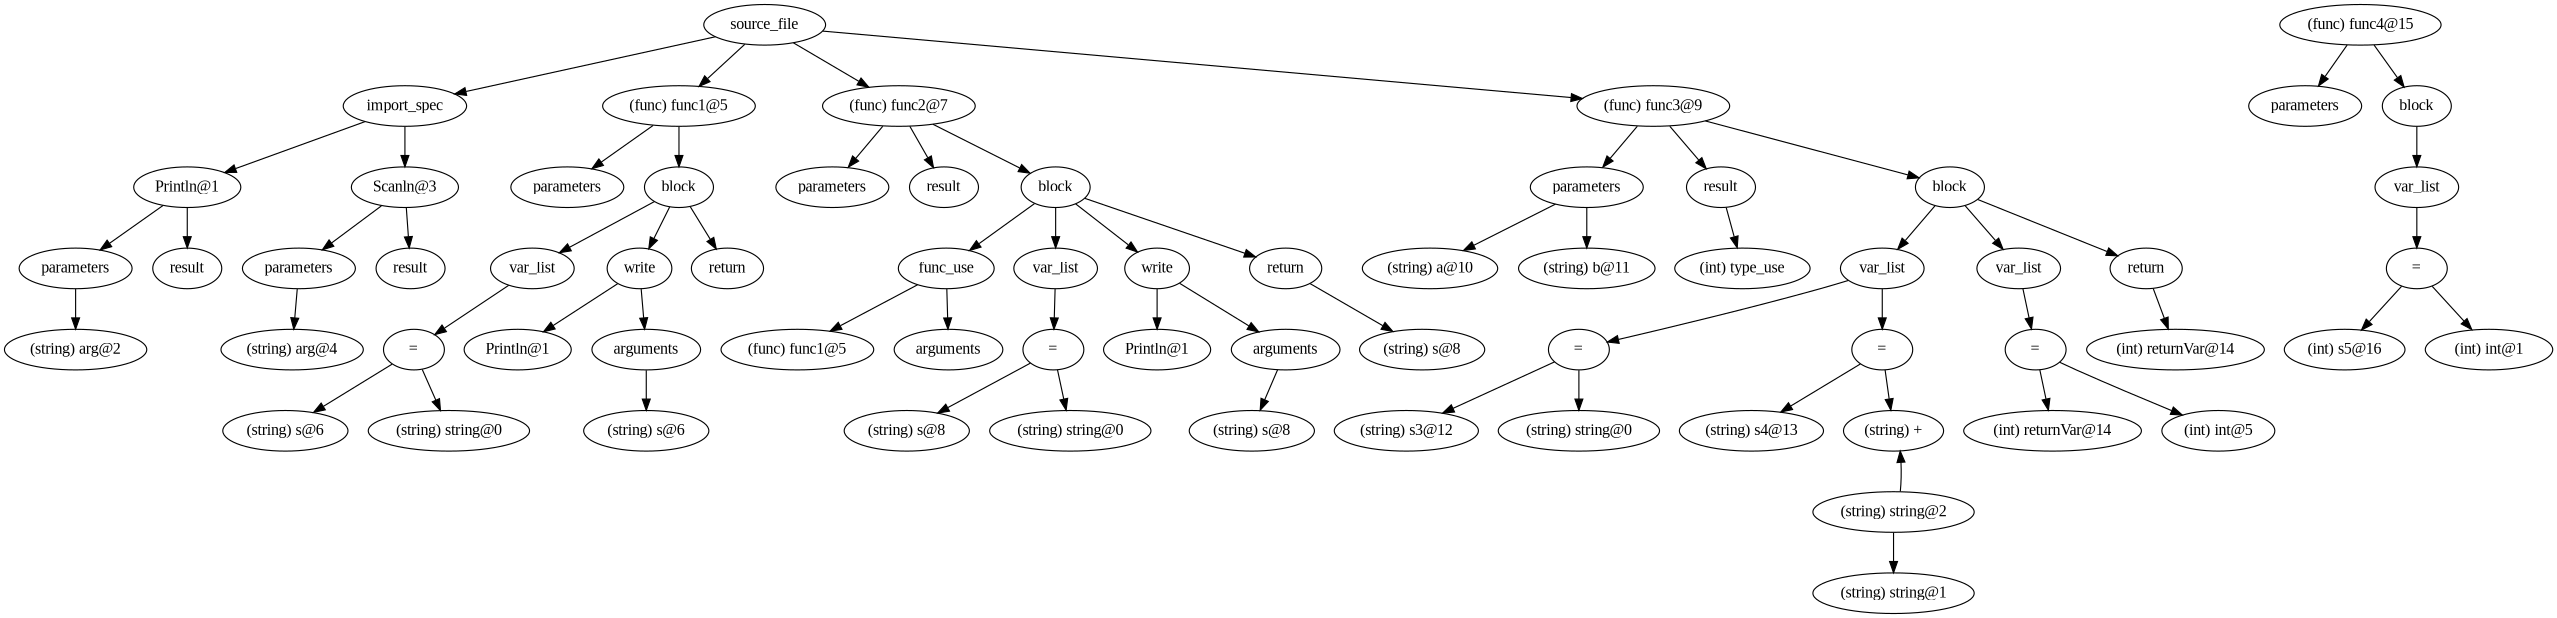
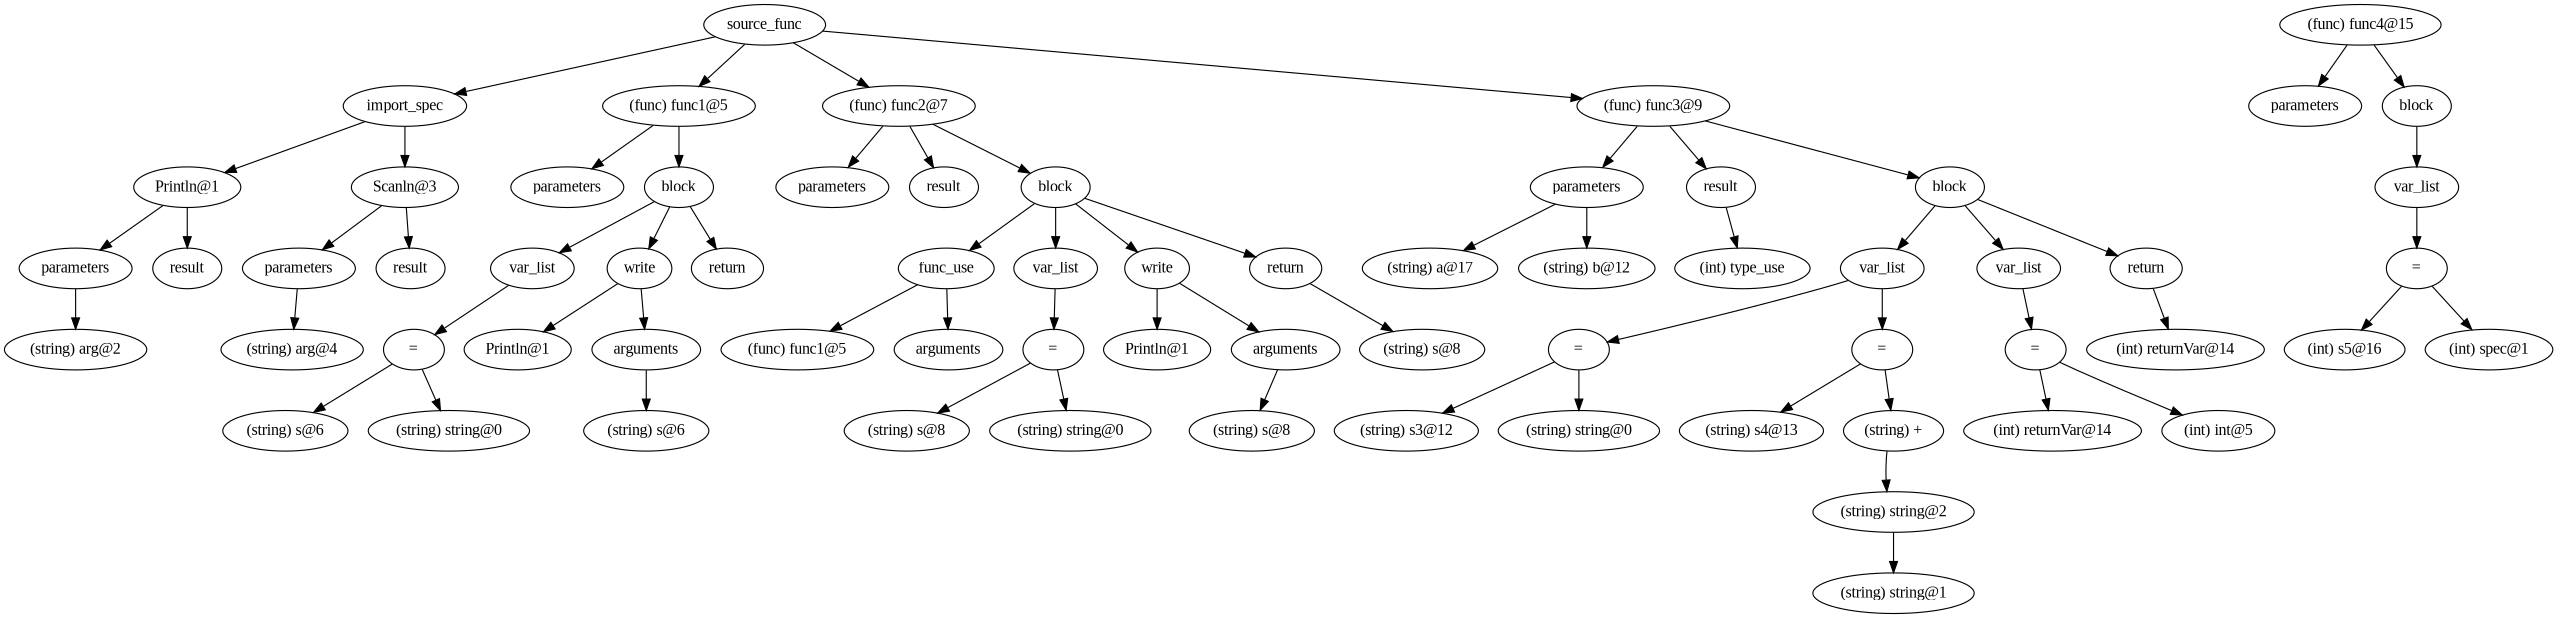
(765, 25) -> (765, 25)
(1430, 268) -> (1430, 268)
(1587, 268) -> (1587, 268)
(2489, 350) -> (2489, 350)
(1901, 477) -> (1886, 466)
